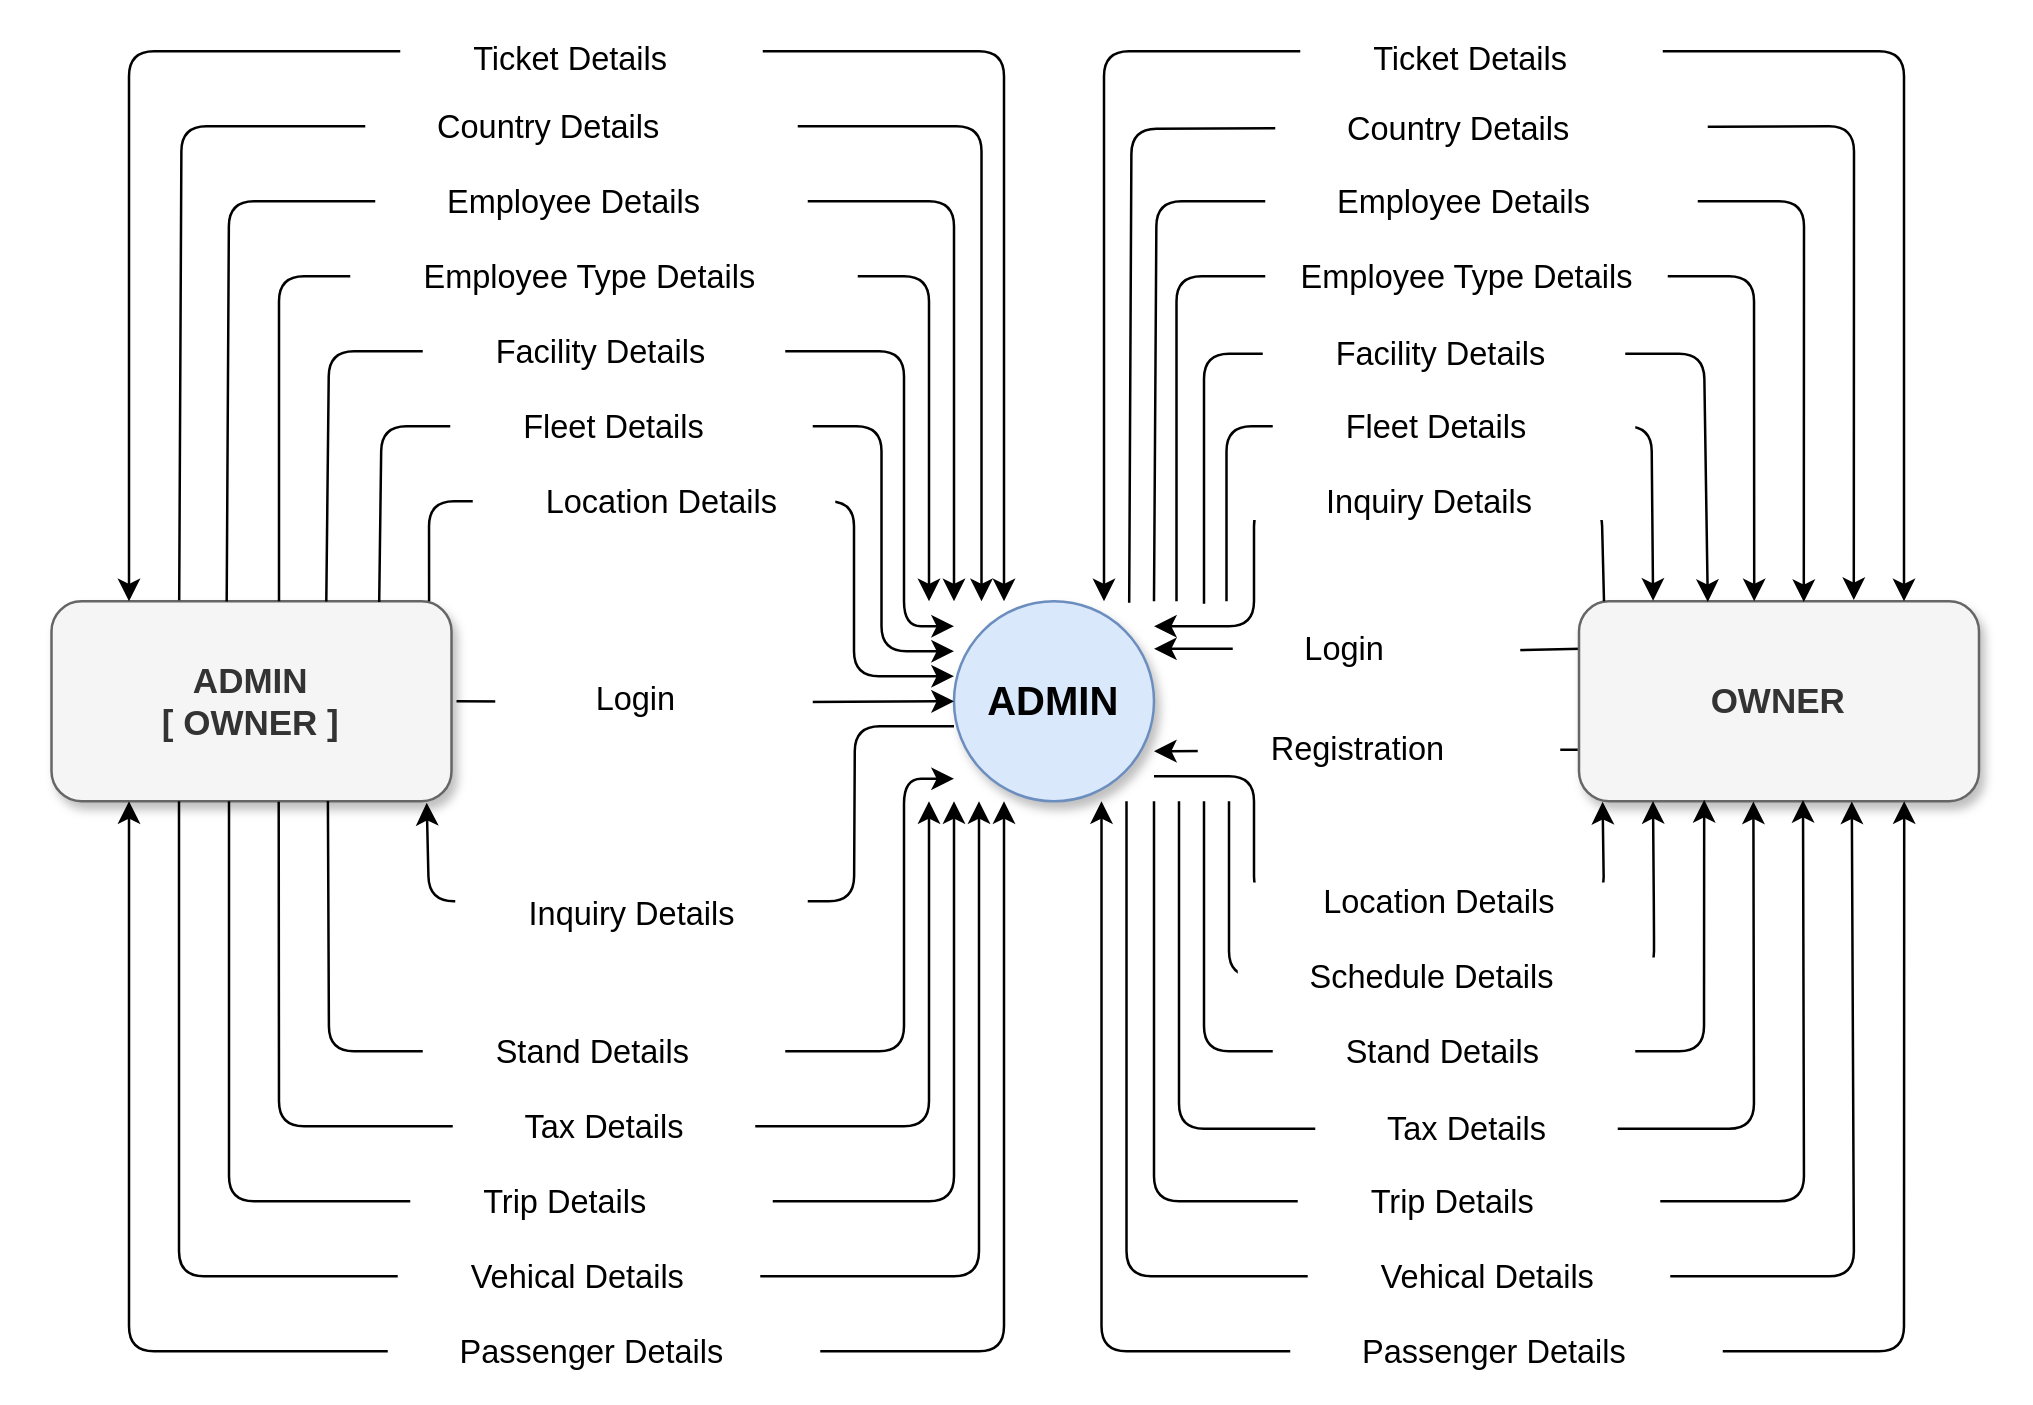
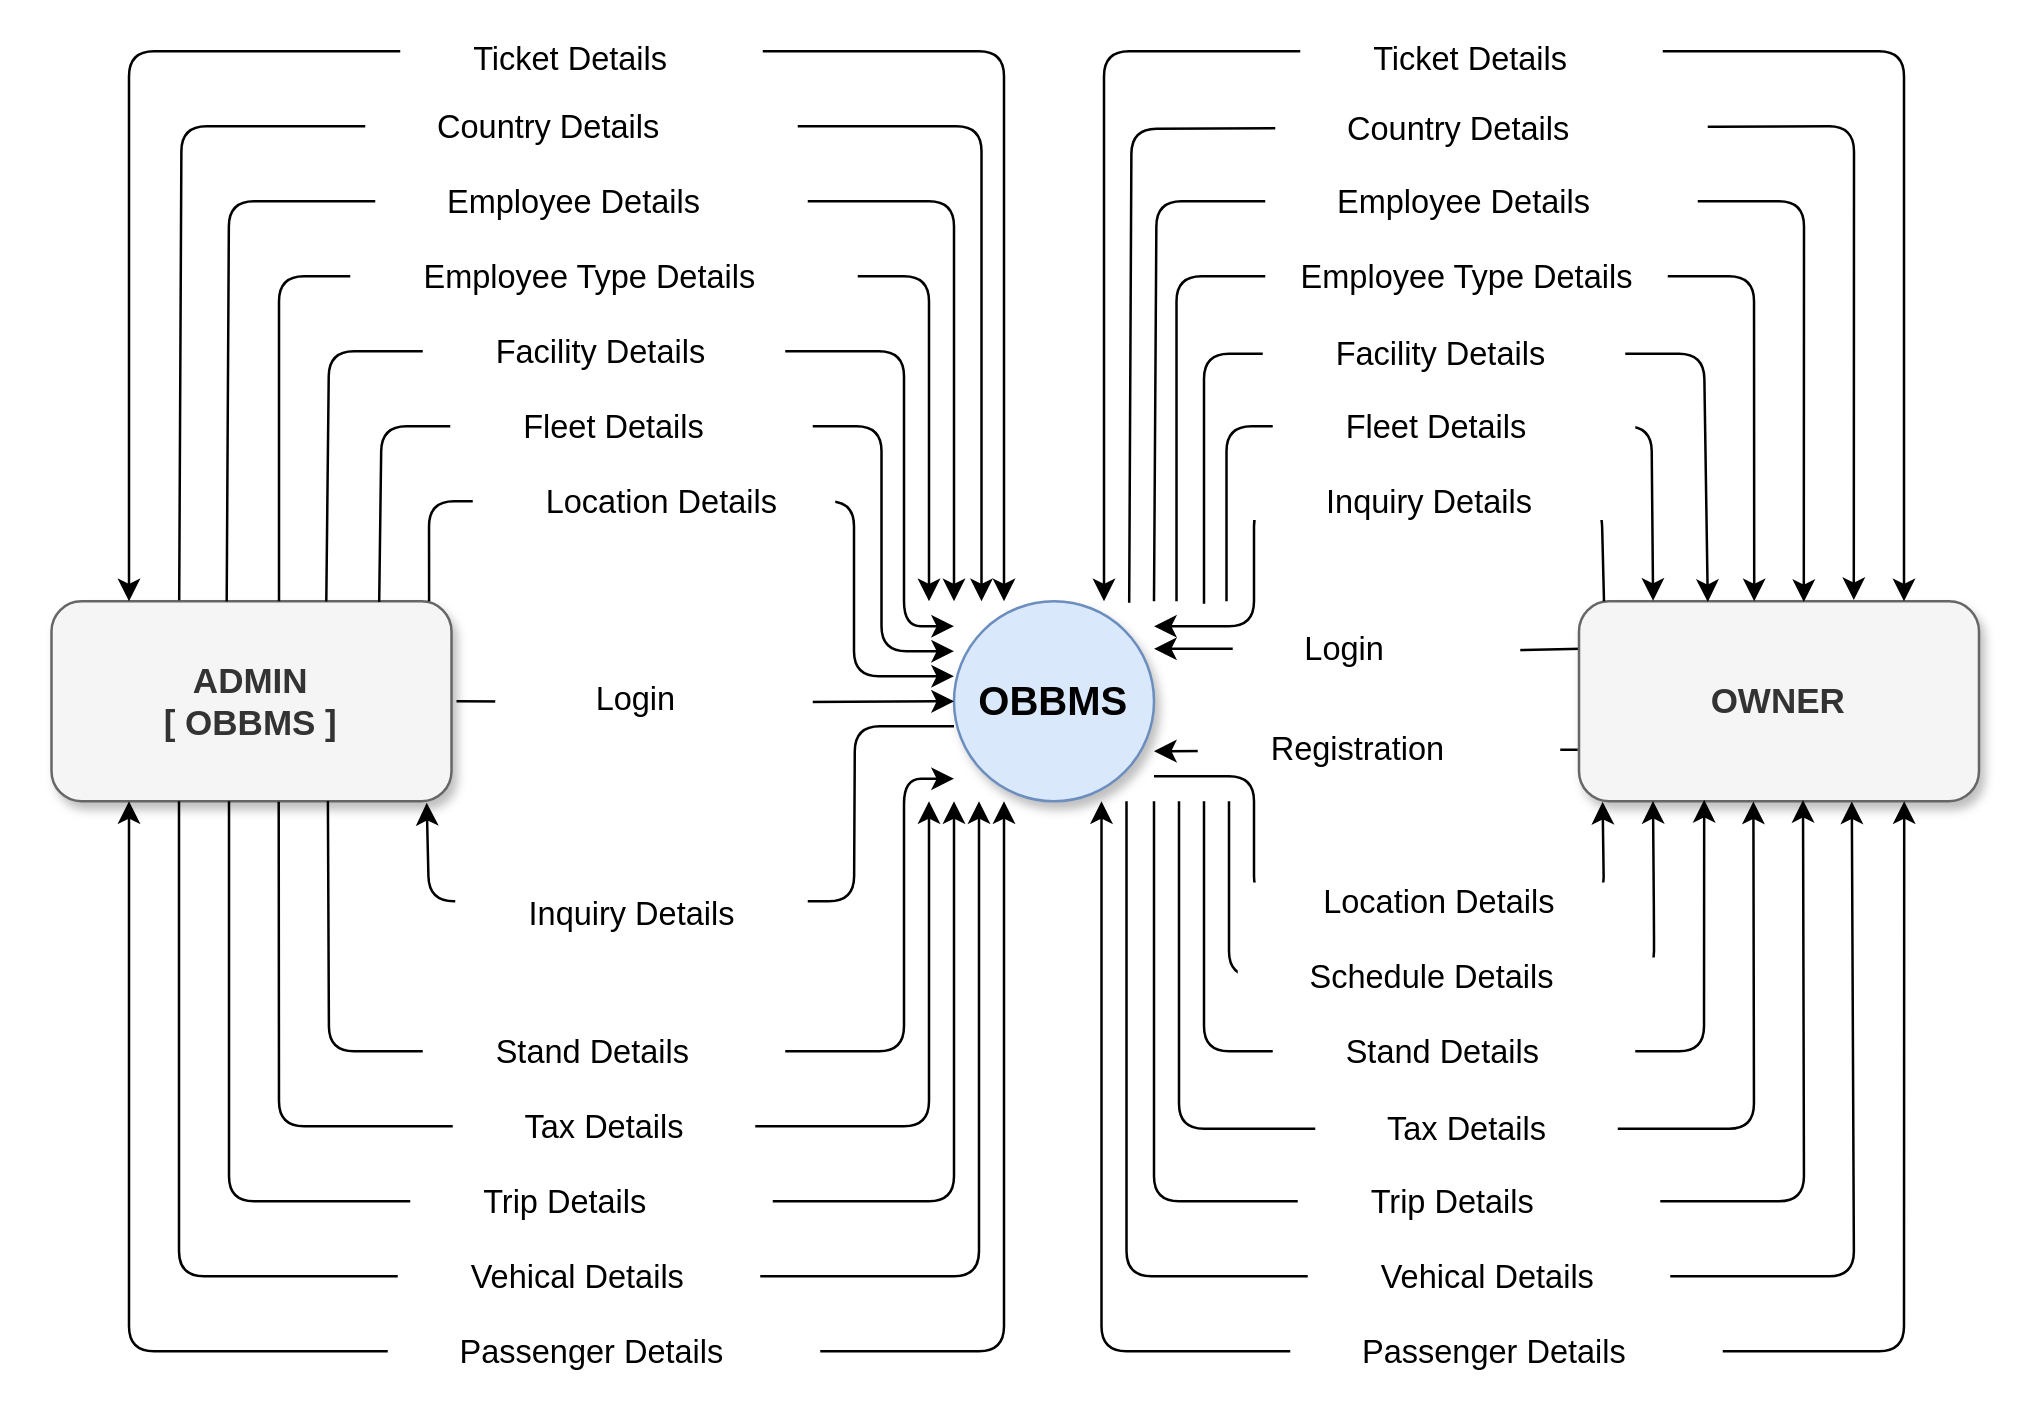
(251, 701) -> (251, 701)
(1054, 701) -> (1054, 701)
